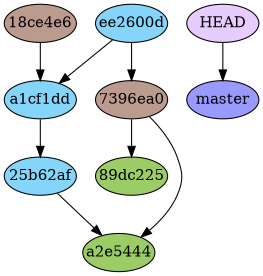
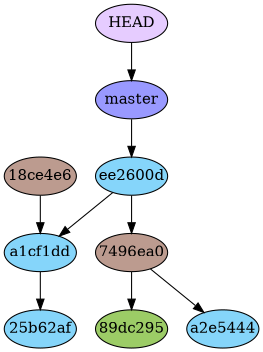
(132, 100) -> (132, 253)
none -> (132, 133)
(132, 176) -> (132, 329)
(76, 211) -> none
(119, 253) -> (223, 329)
